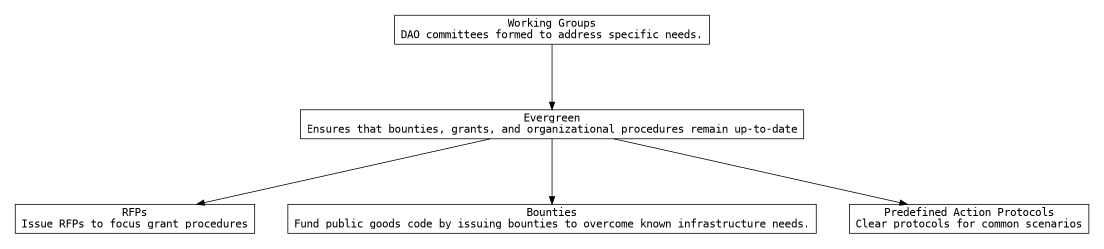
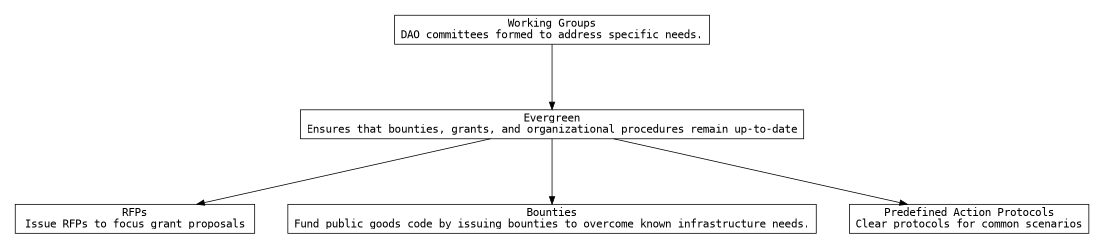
(135, 219) -> (135, 219)
